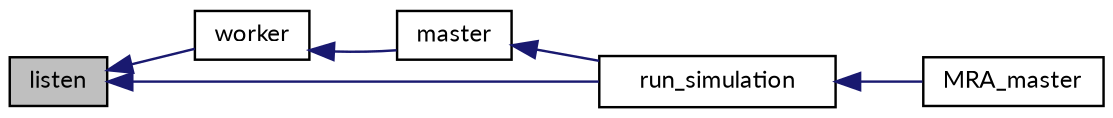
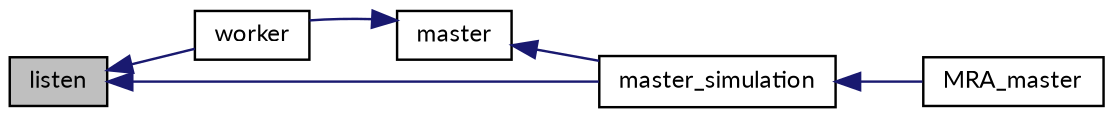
(365, 52) -> (341, 19)
(717, 82) -> (717, 82)
